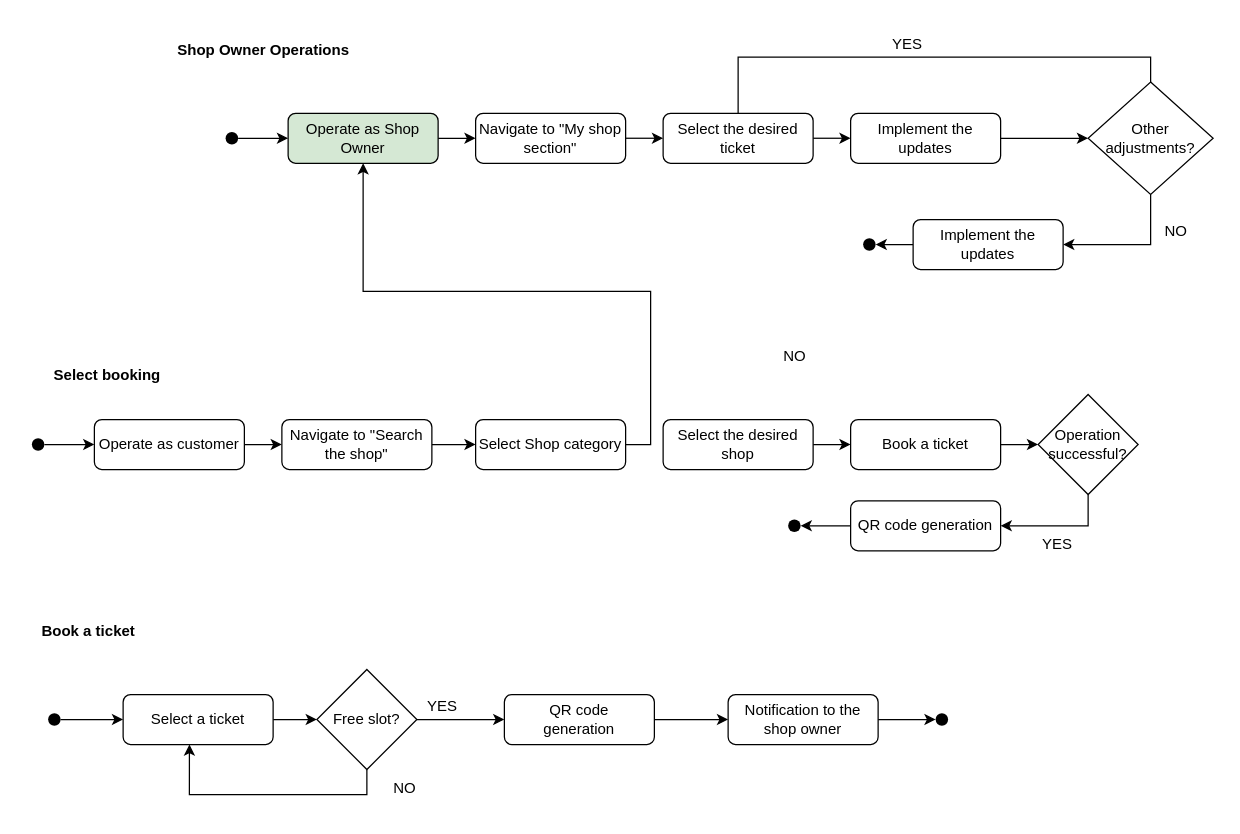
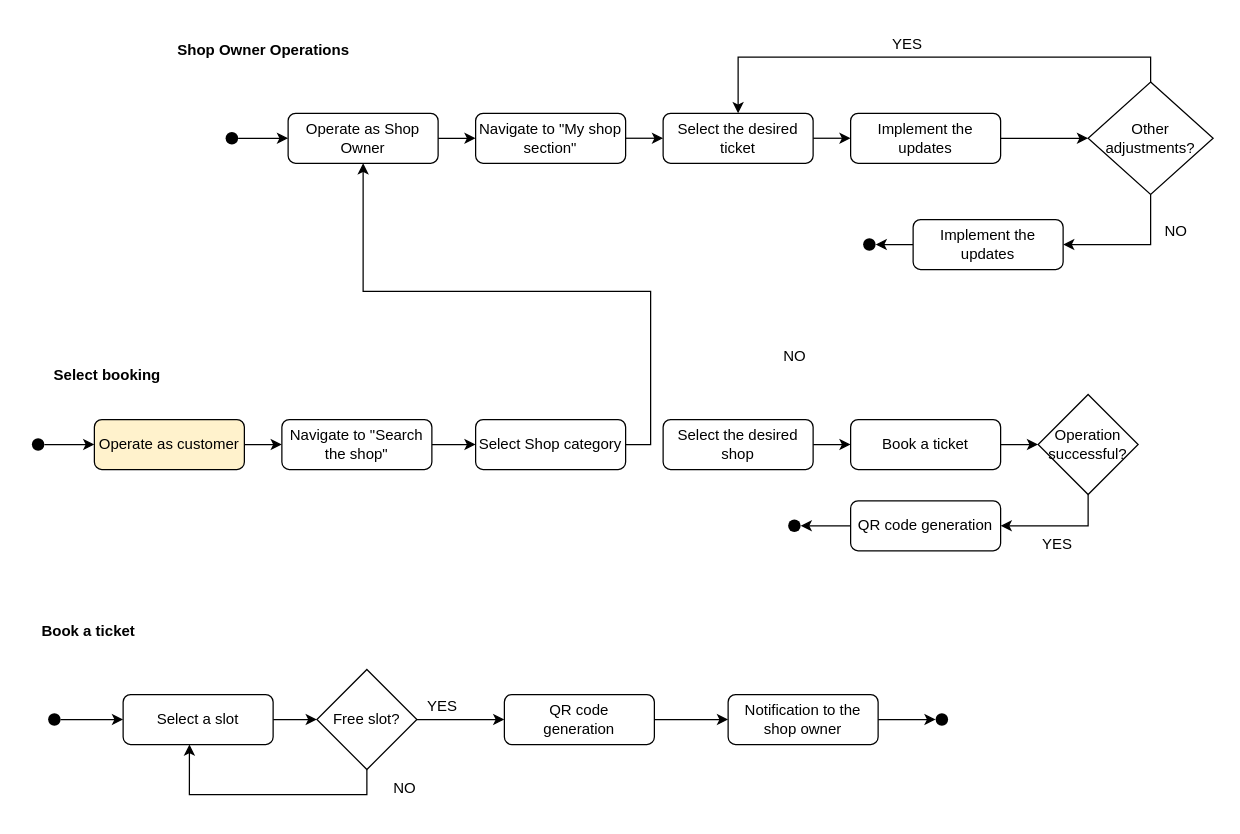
(738, 106) -> (738, 103)
(363, 138) -> (363, 138)
(169, 444) -> (169, 444)
(198, 719) -> (198, 719)
